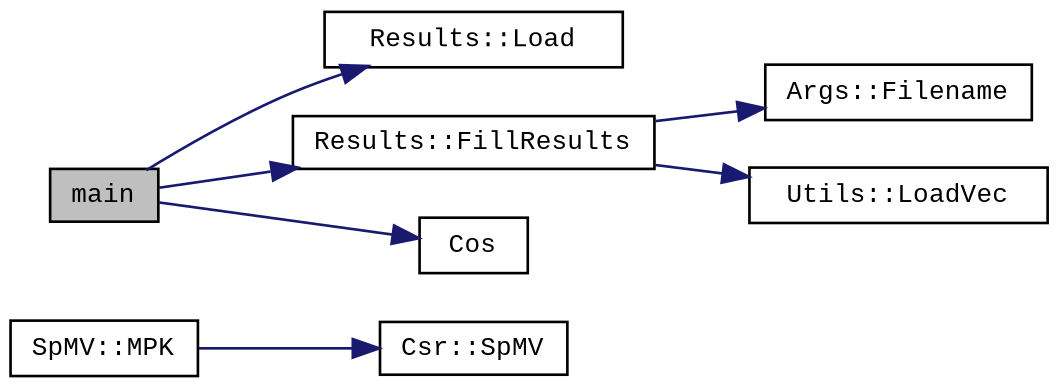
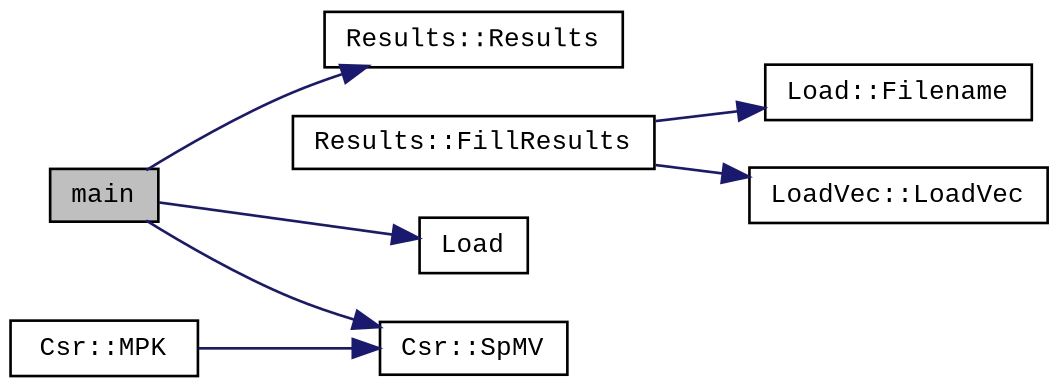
(474, 40) -> (474, 40)
(899, 92) -> (899, 92)
(215, 180) -> (247, 277)
(899, 195) -> (899, 195)
(474, 245) -> (474, 245)
(104, 348) -> (104, 348)
